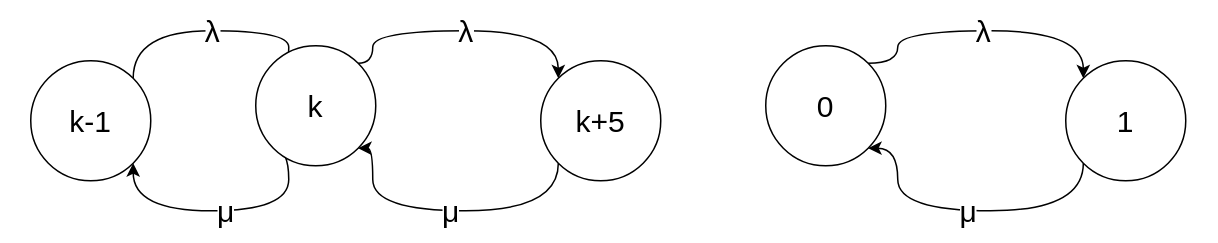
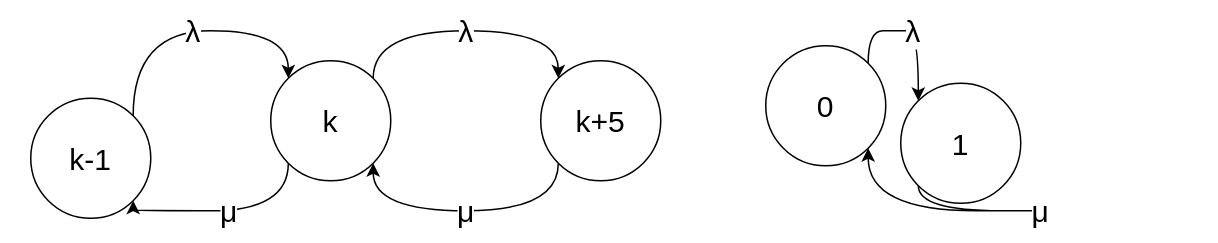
(316, 106) -> (331, 121)
(91, 121) -> (91, 158)
(1126, 121) -> (961, 143)
